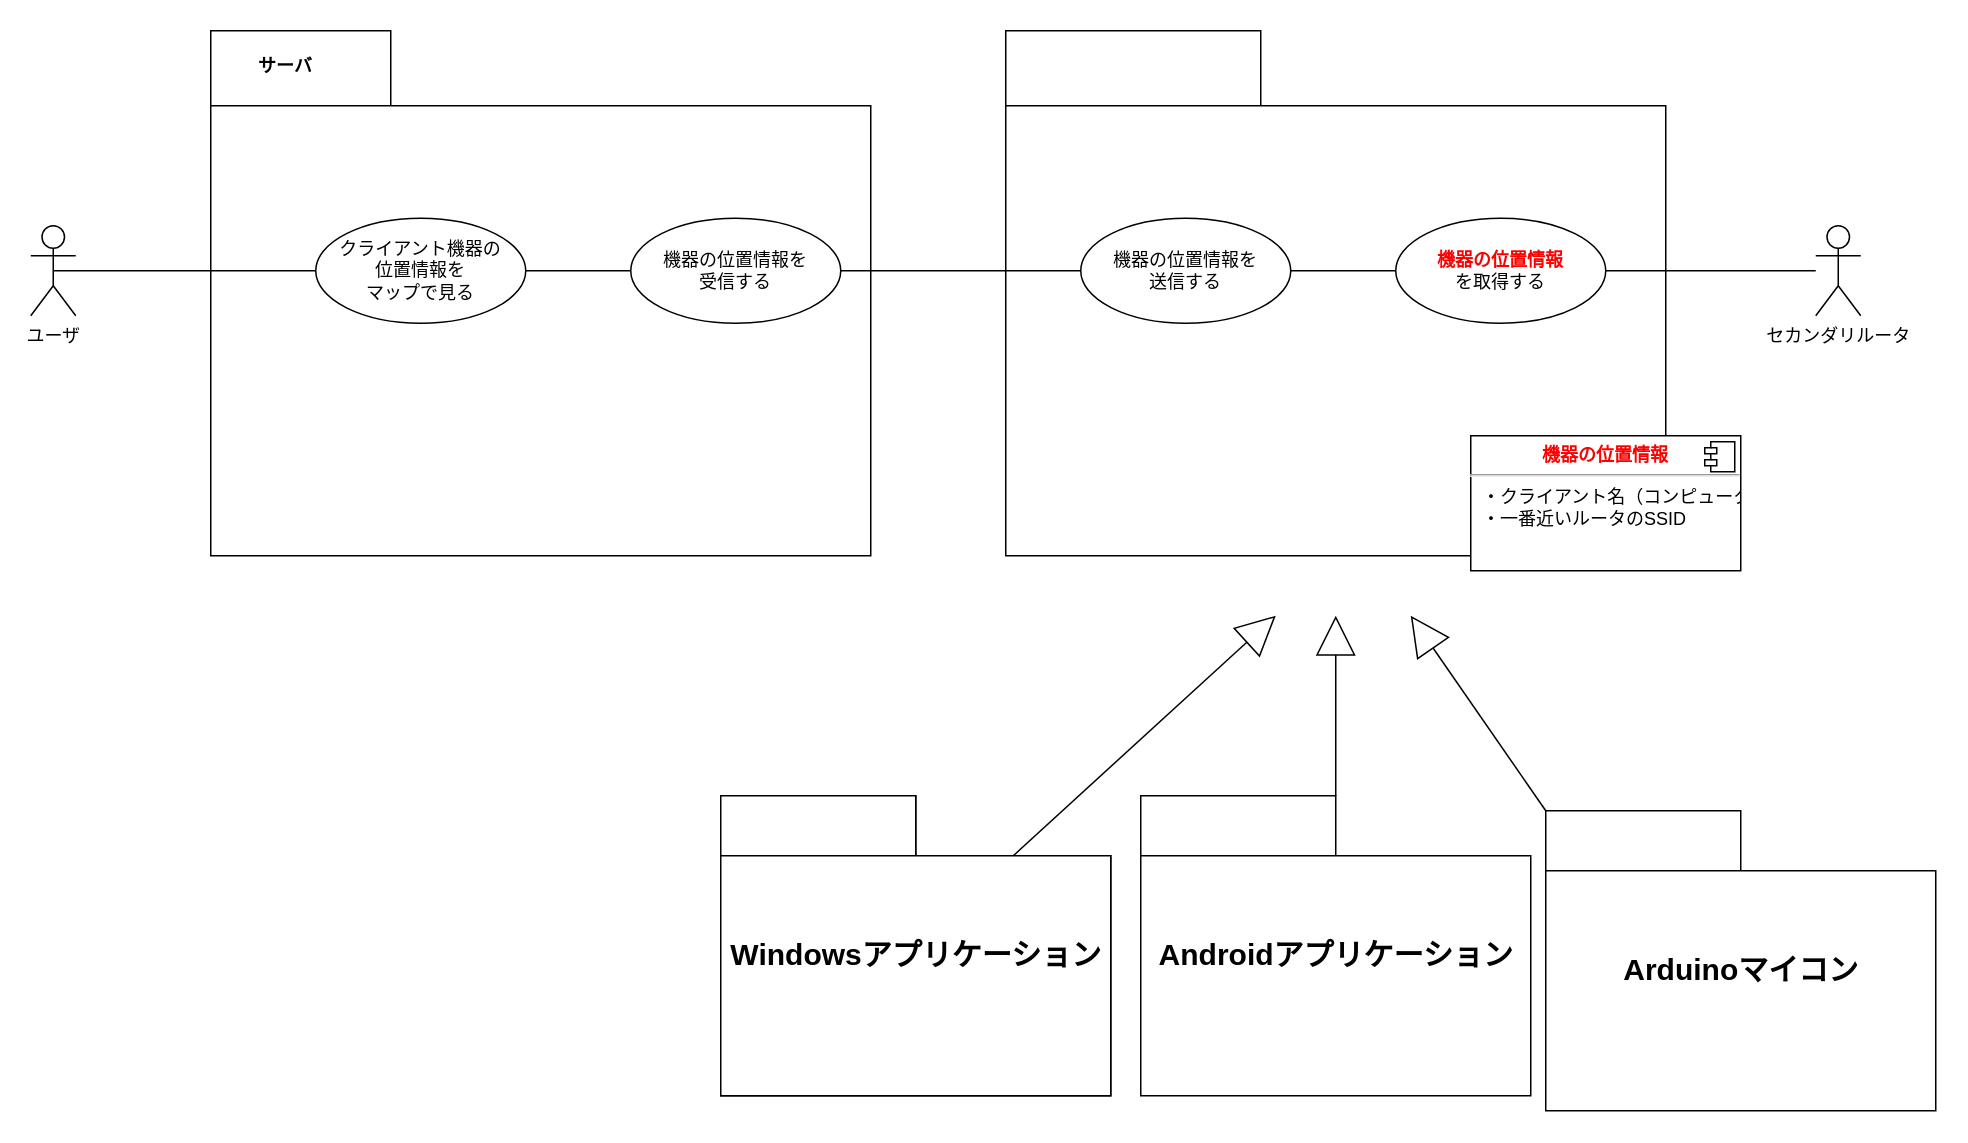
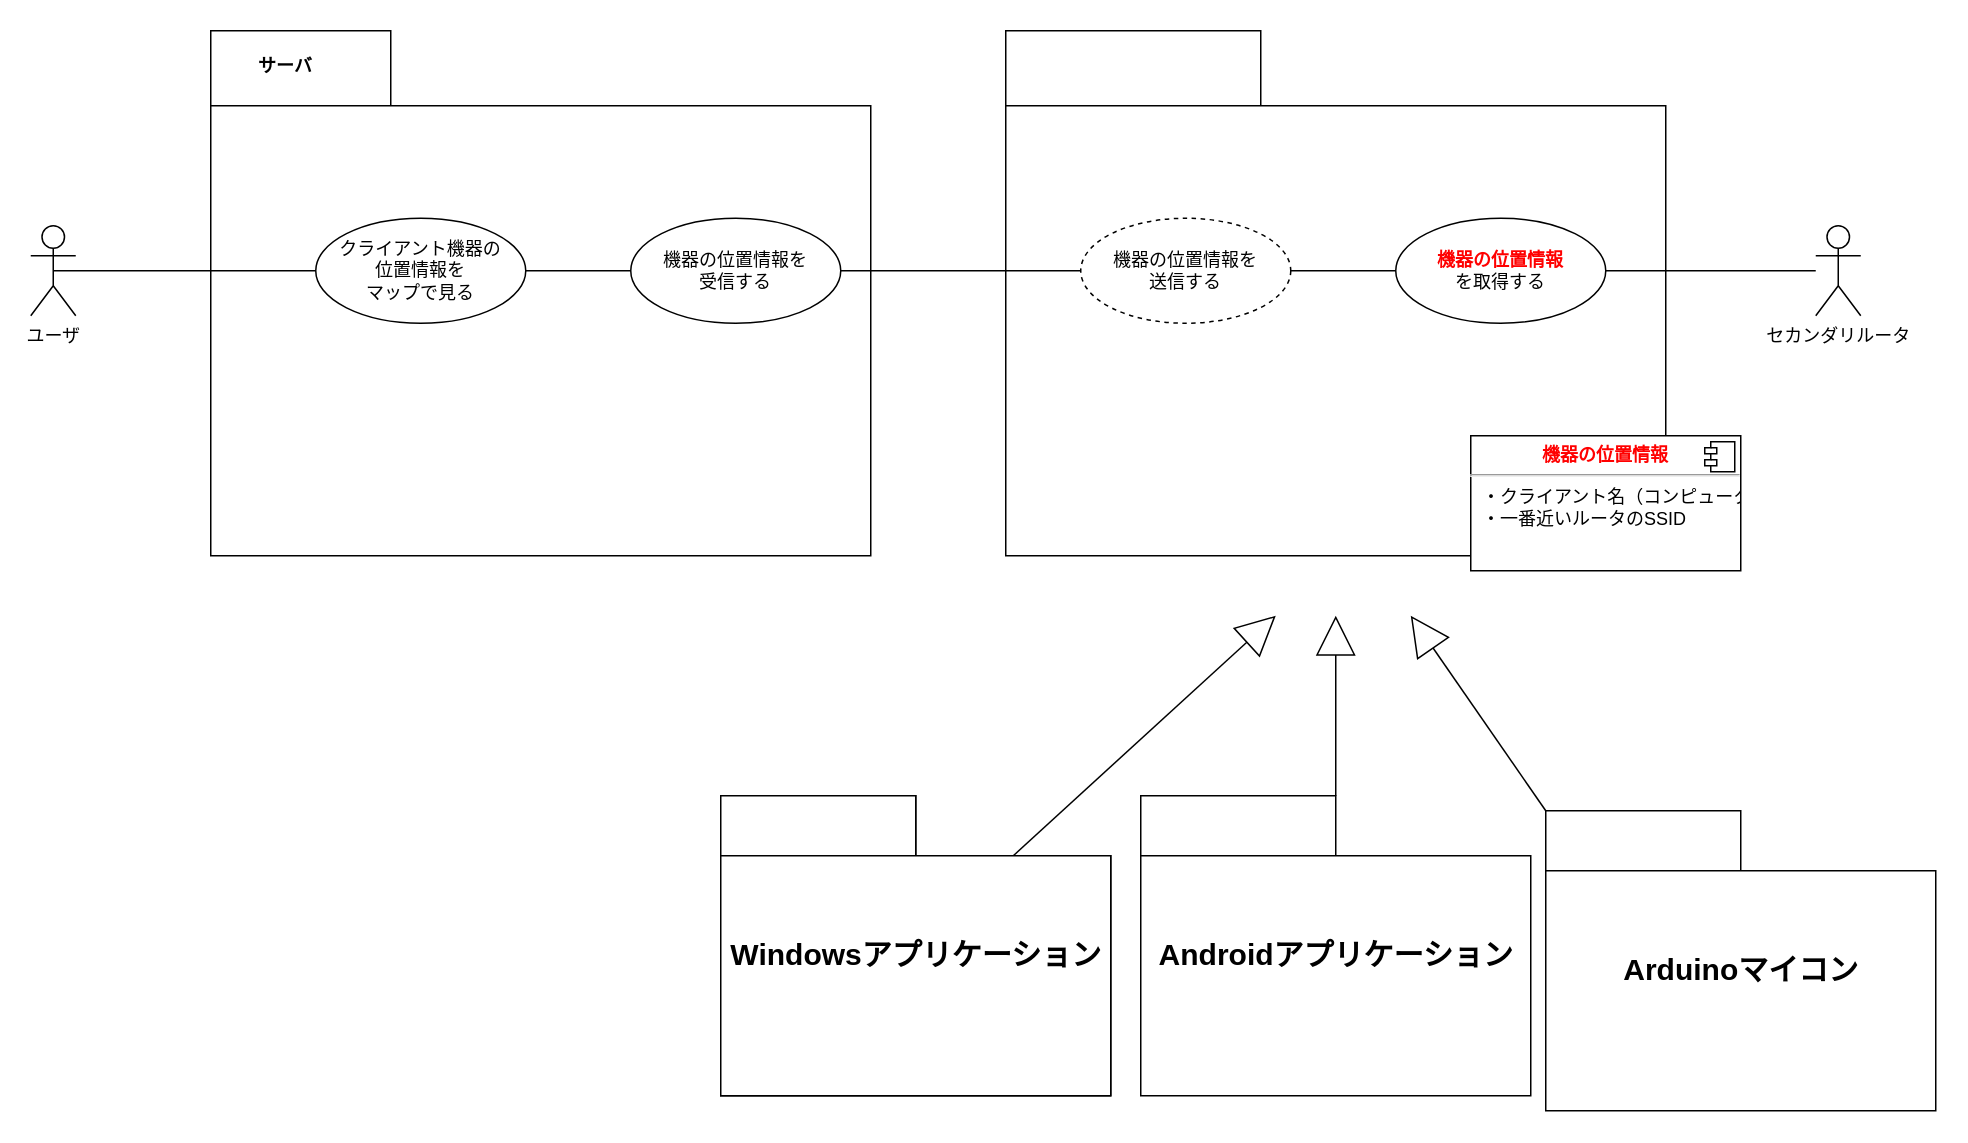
(1186, 271) -> (1186, 271)
